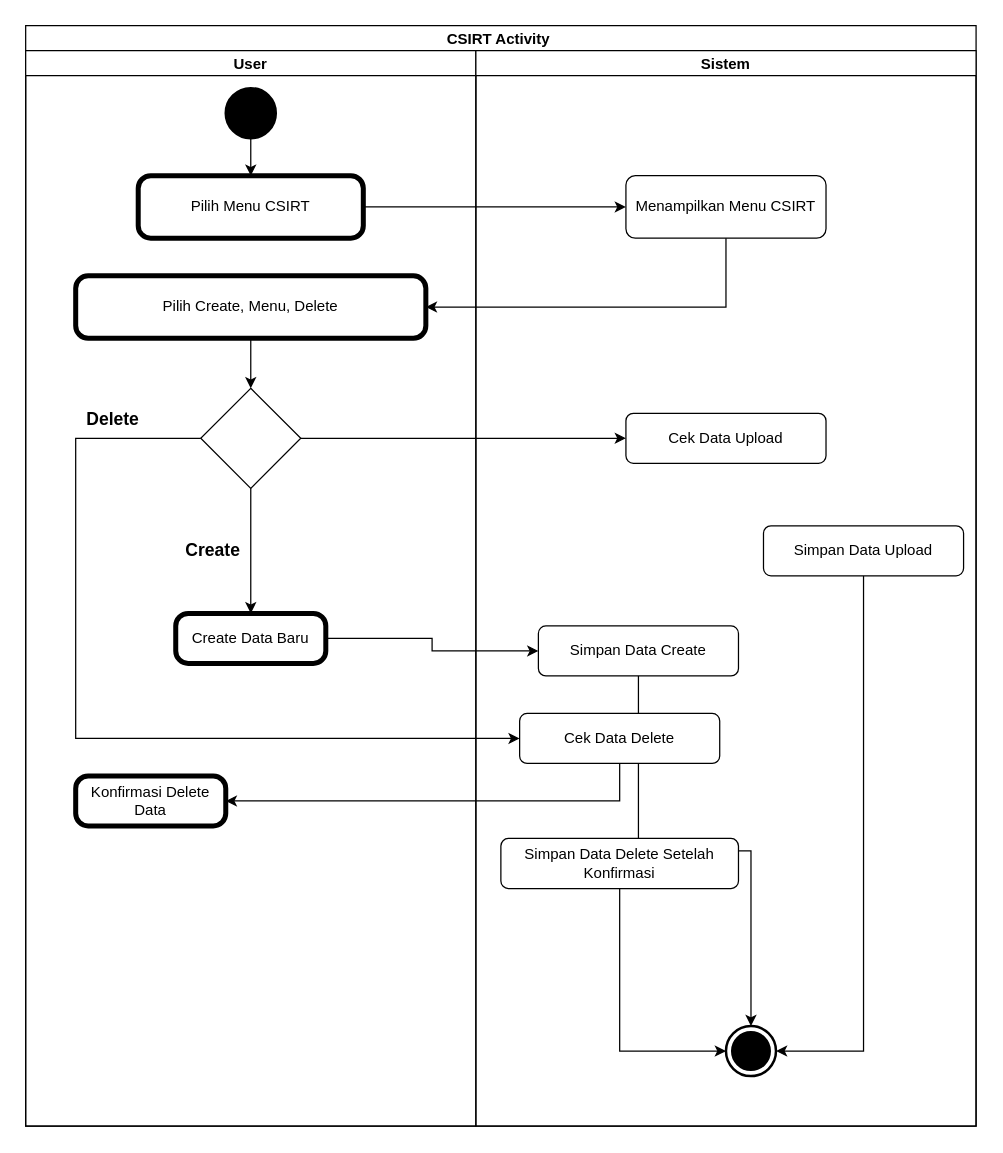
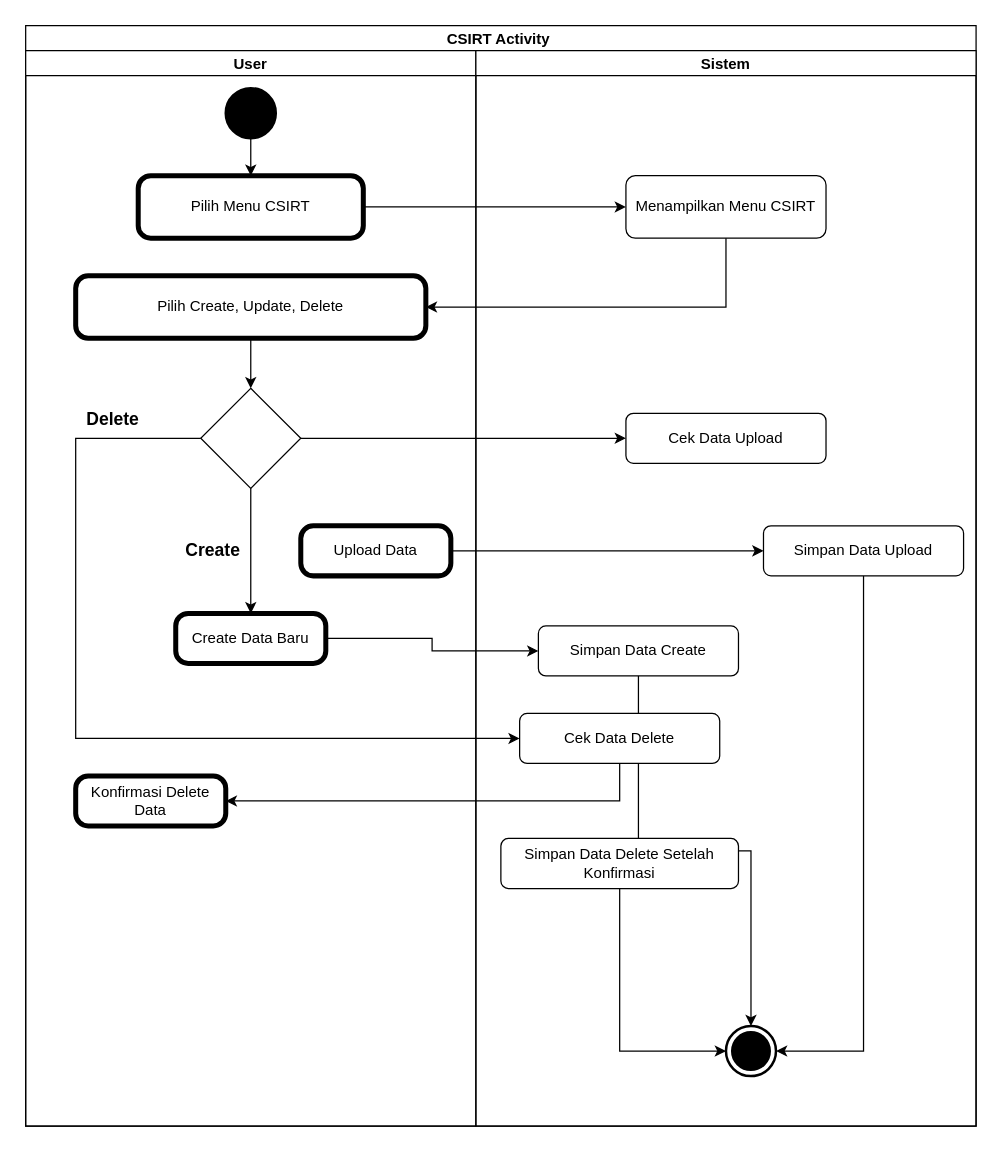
(251, 307) -> (251, 307)
none -> (376, 551)
none -> (603, 551)
